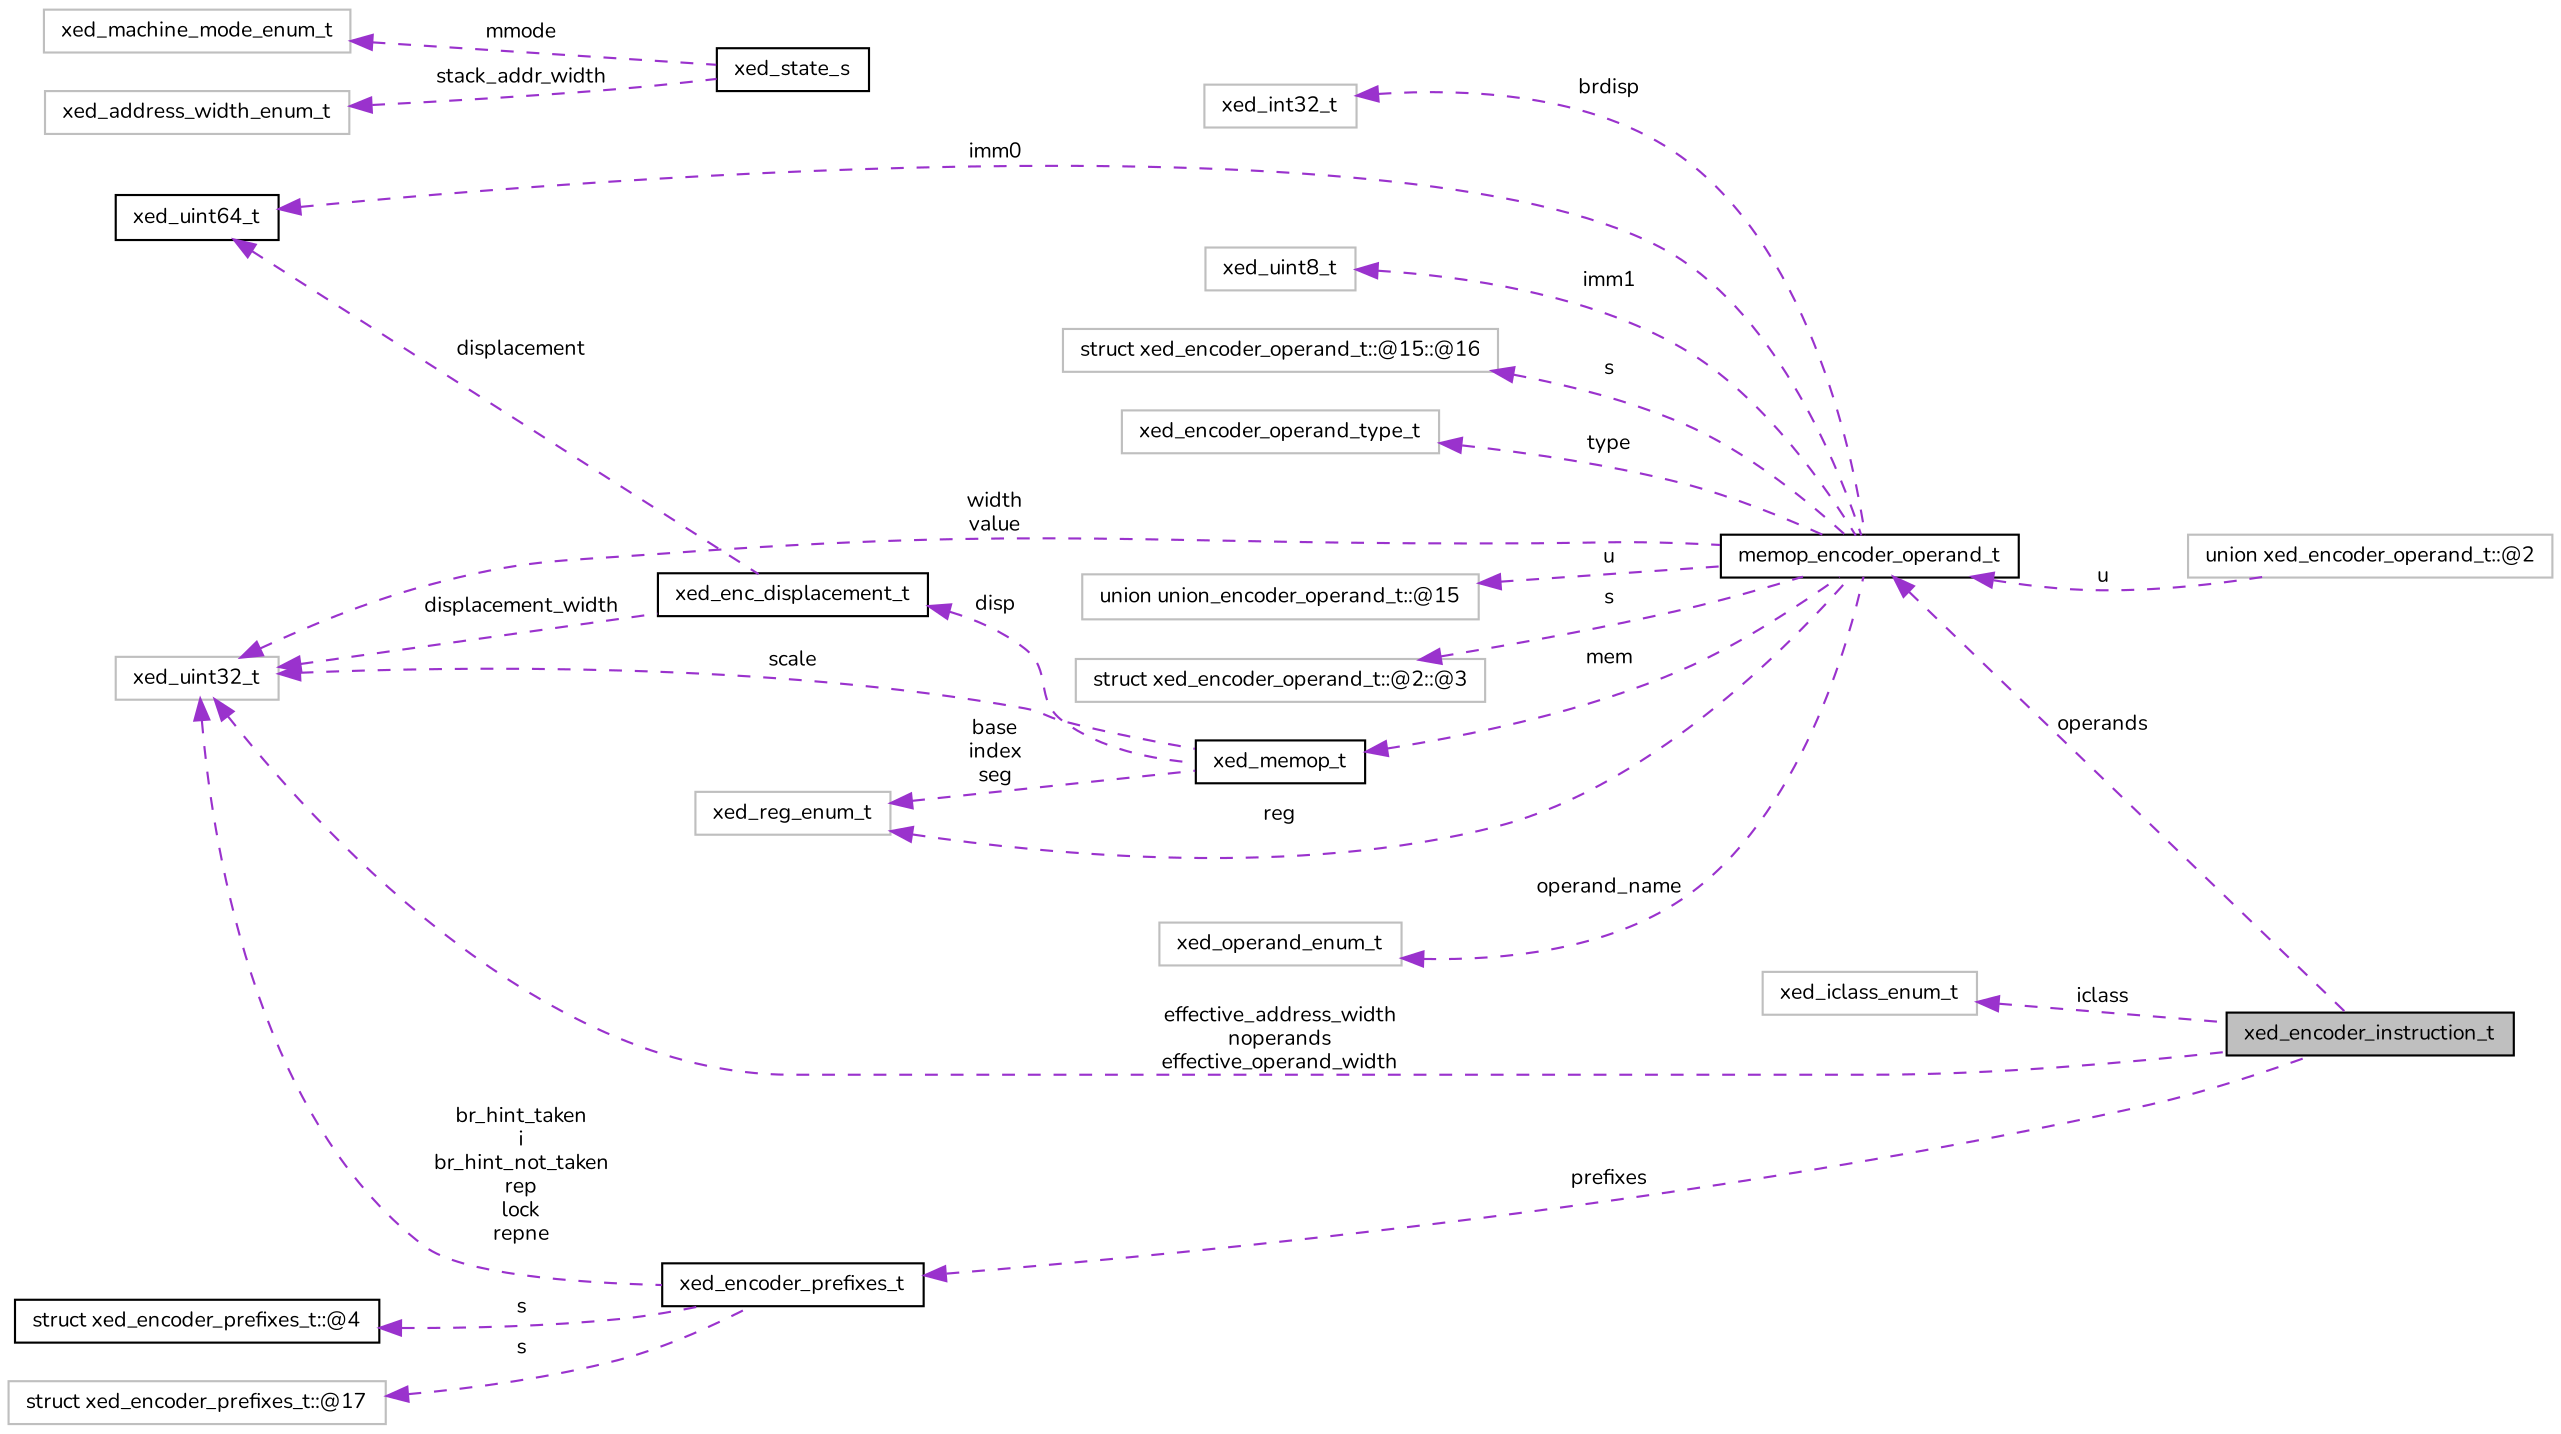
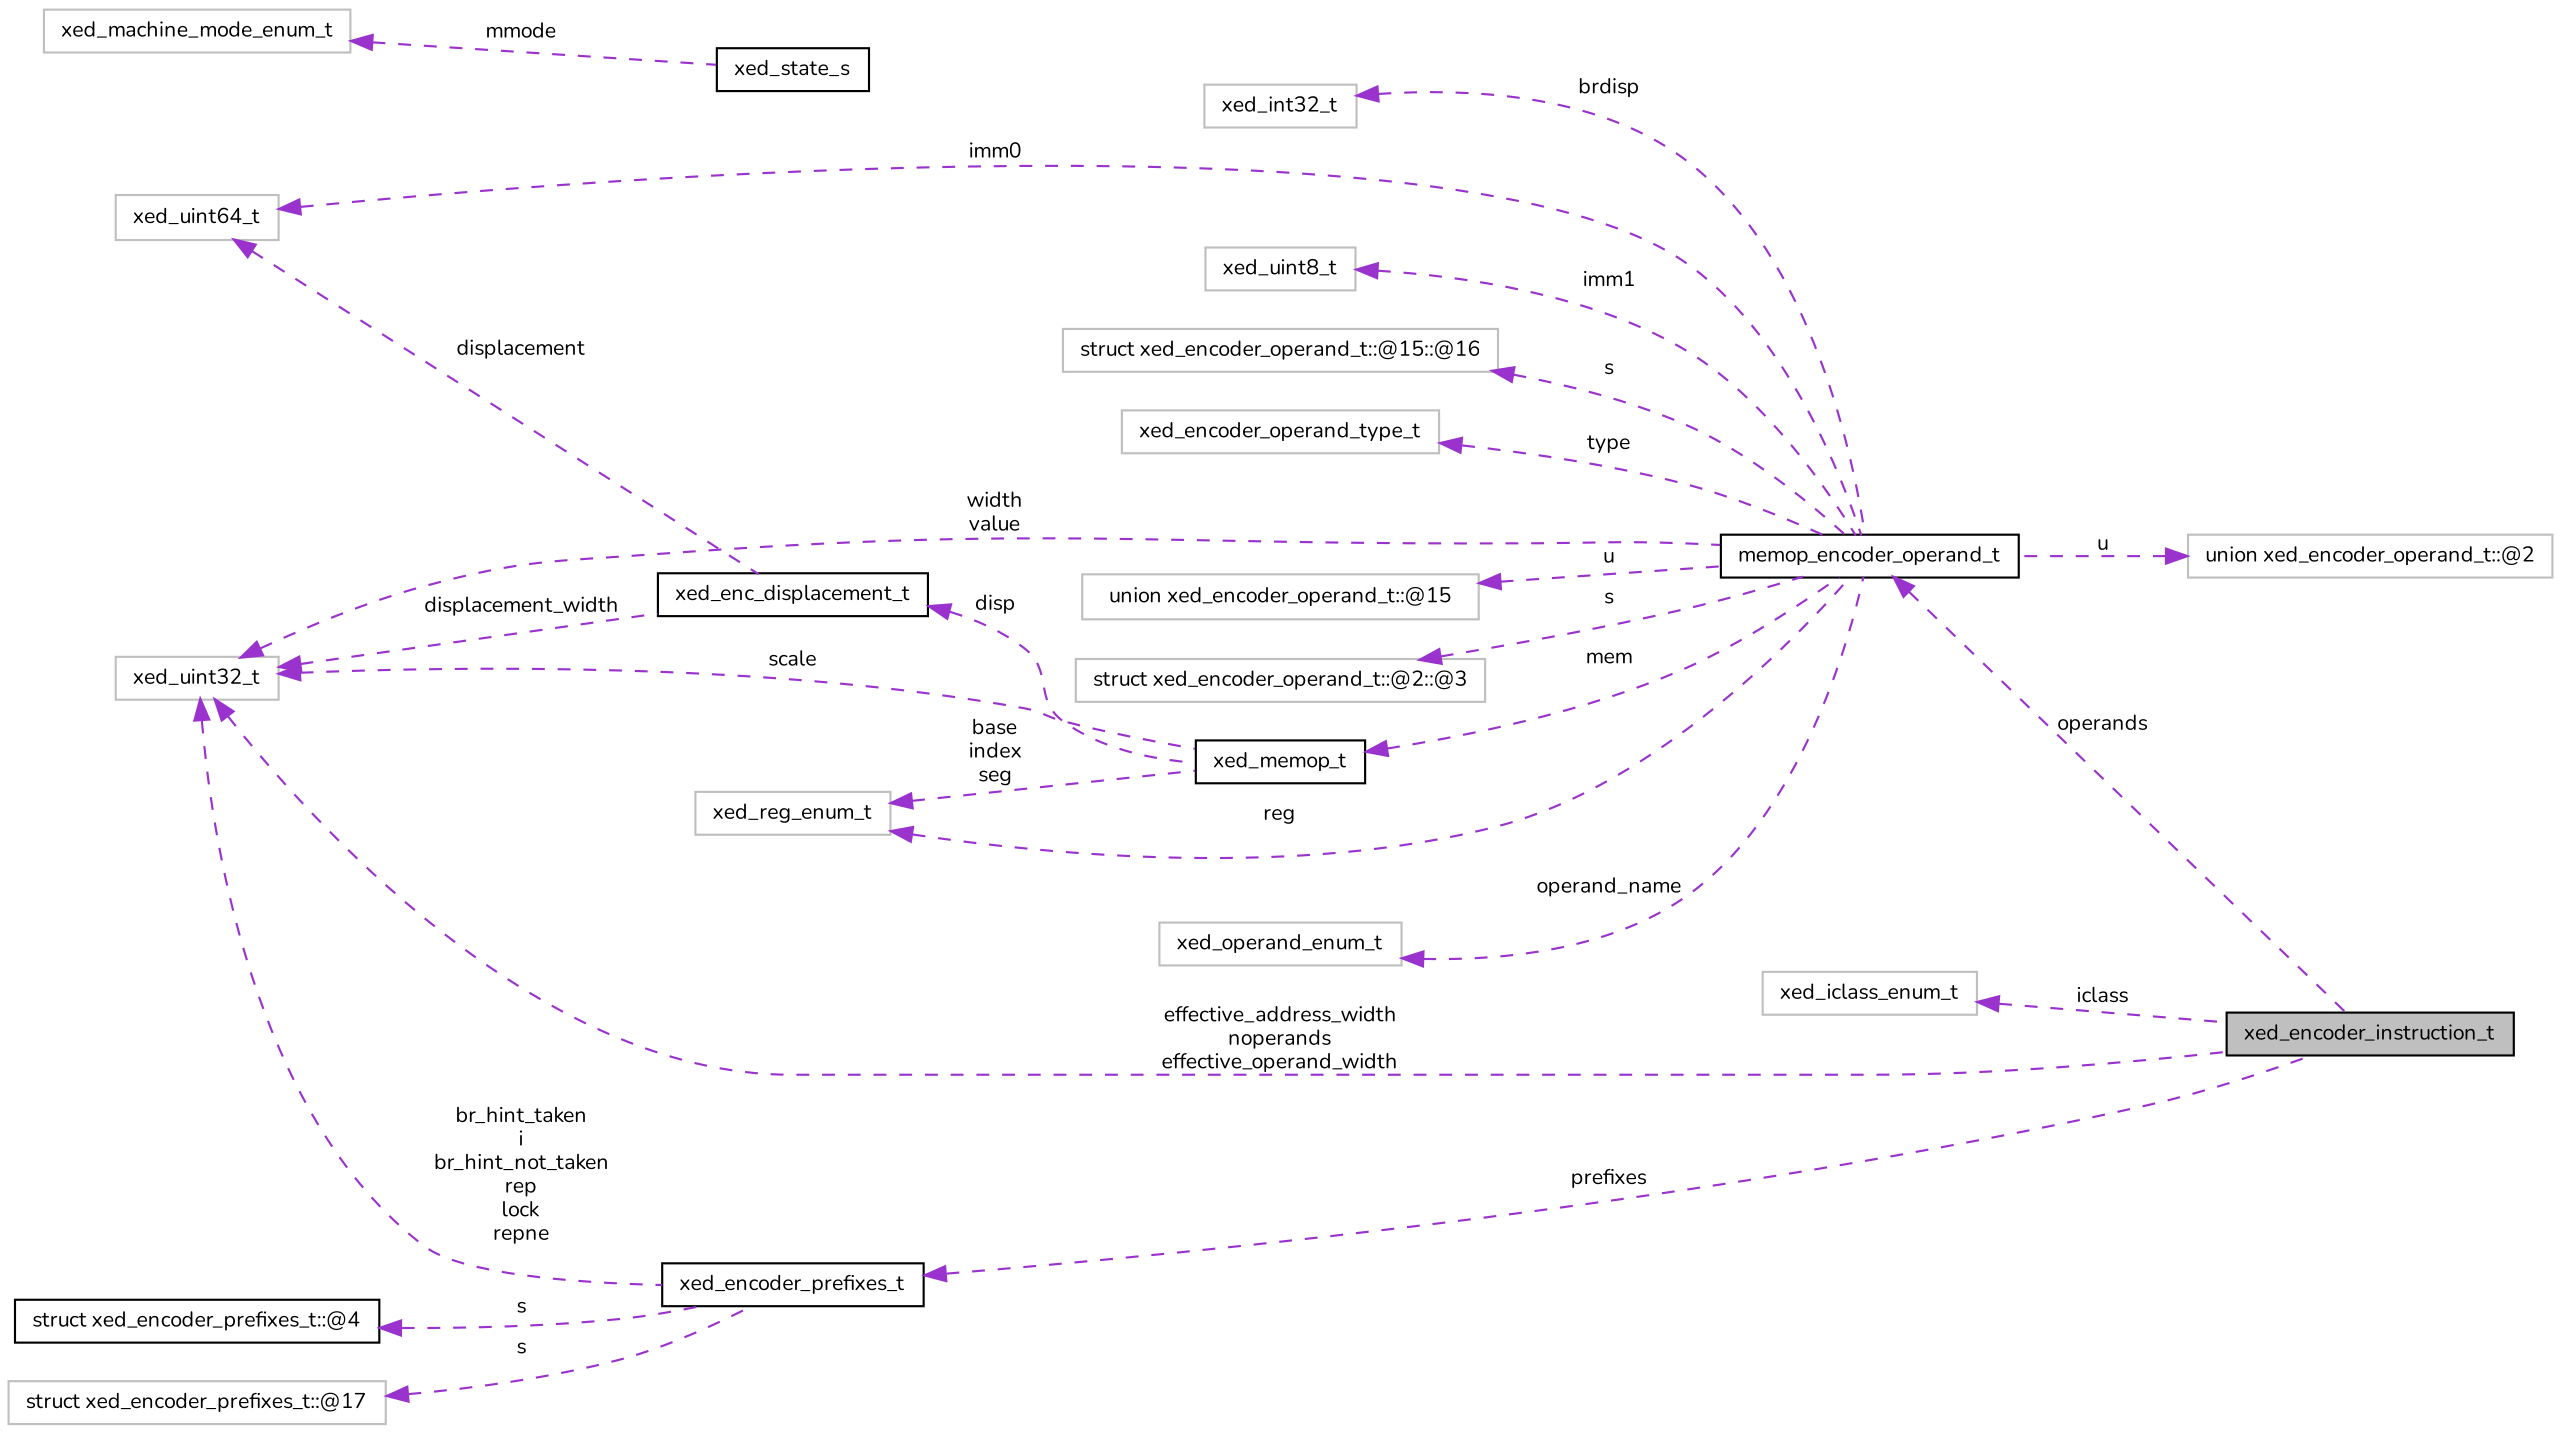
(197, 113) -> none
(197, 218) -> (197, 218)
(2129, 590) -> (2092, 556)
(1280, 597) -> (1280, 597)
